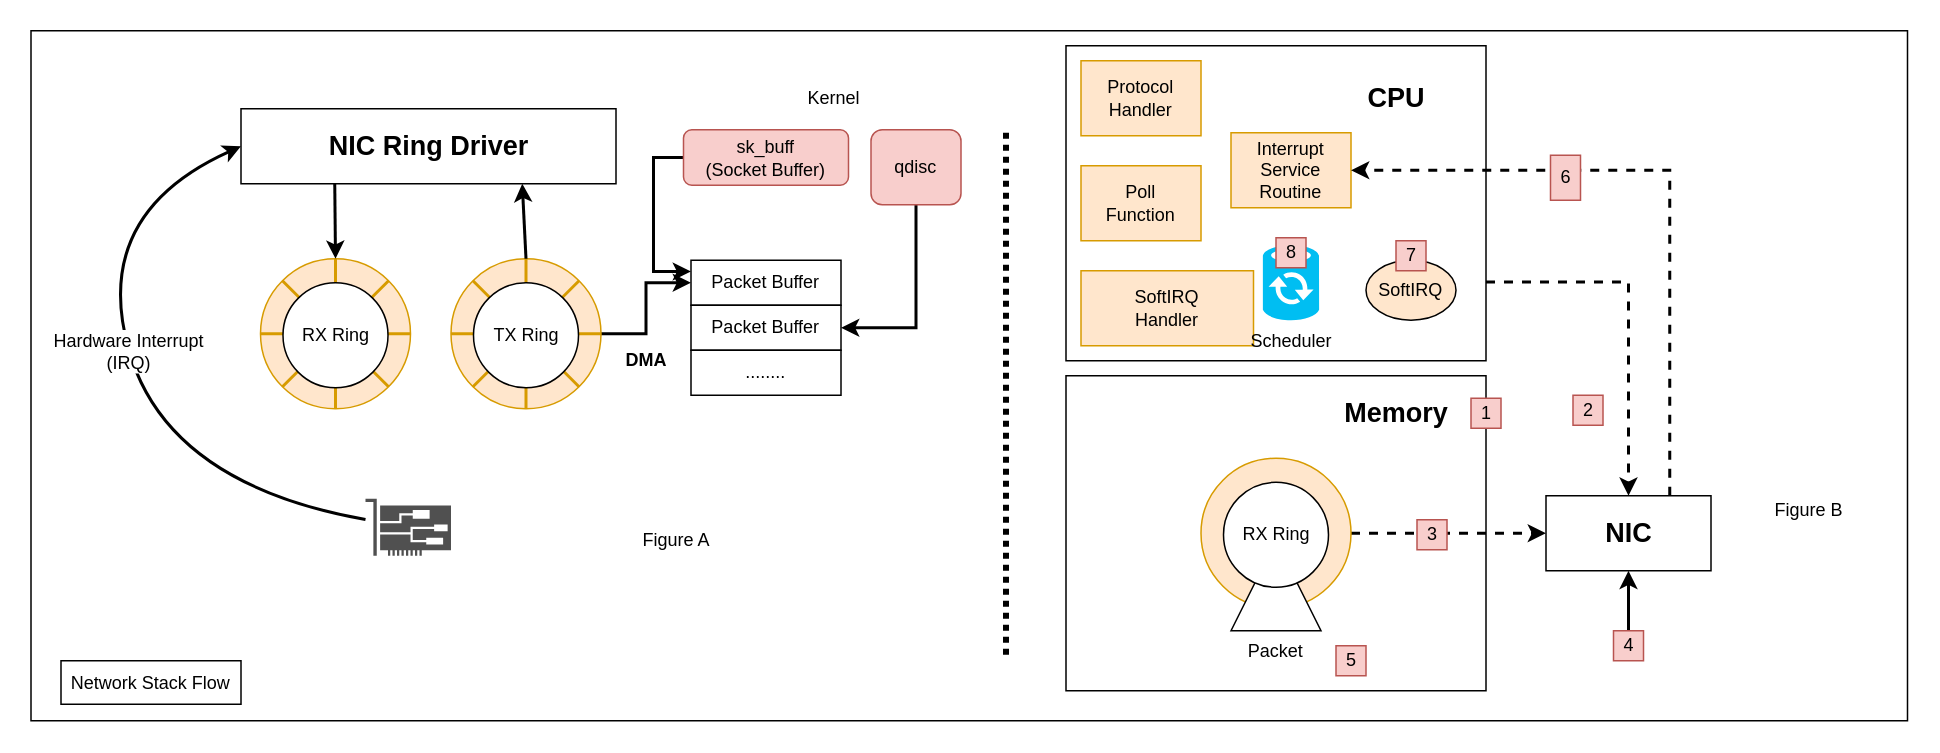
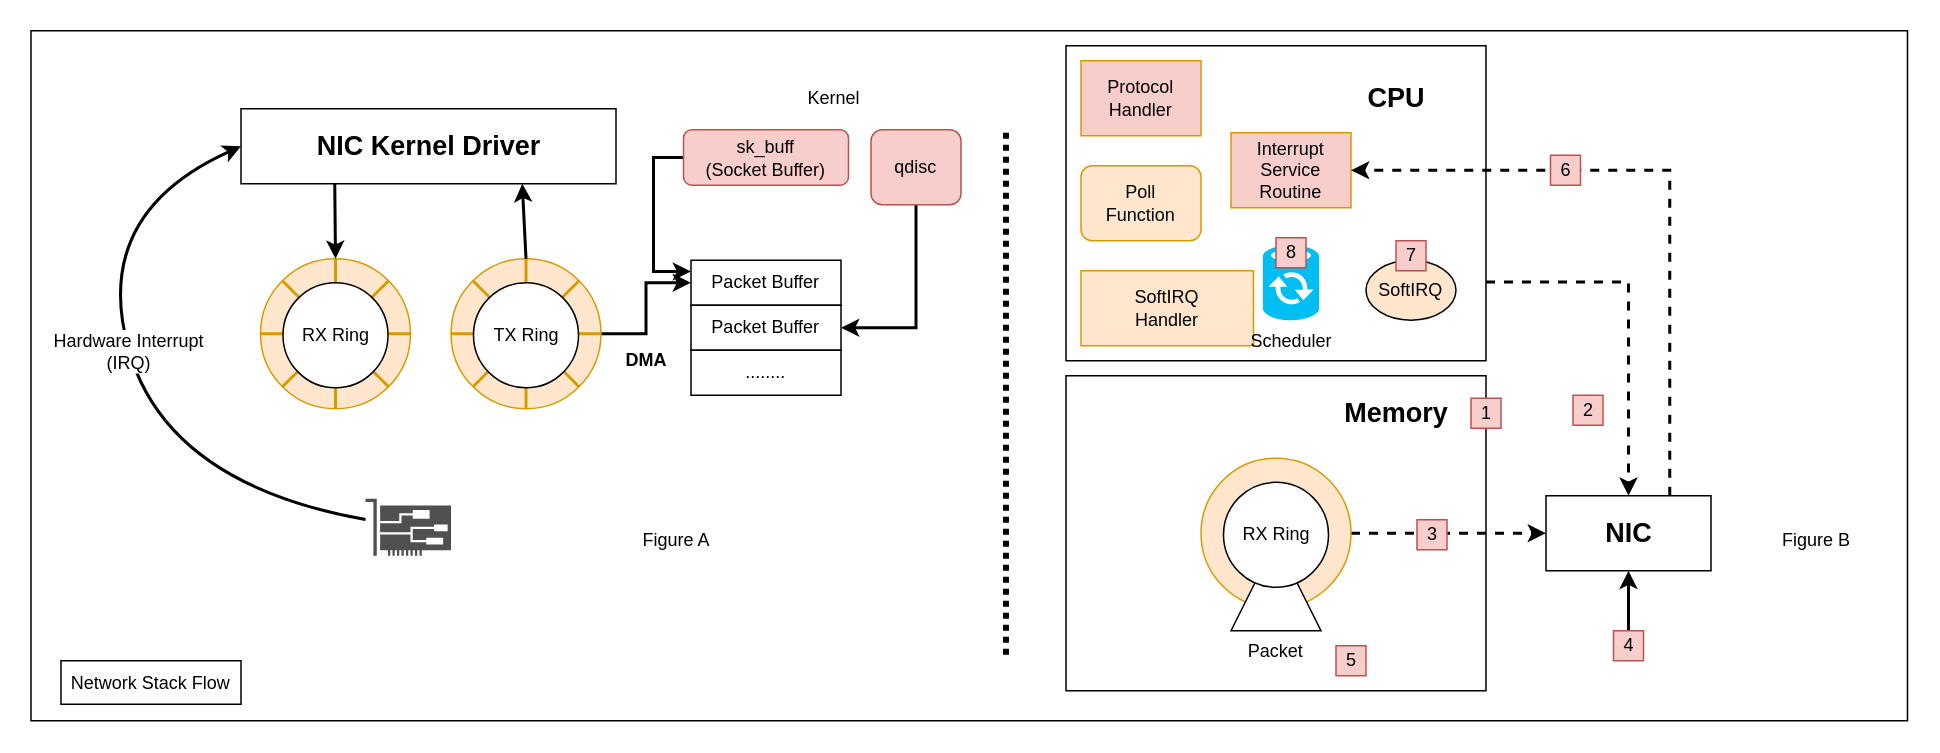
(1141, 98) -> (1141, 98)
(429, 146) -> (429, 146)
(1291, 170) -> (1291, 170)
(1565, 178) -> (1565, 170)
(1141, 203) -> (1141, 203)
(1808, 511) -> (1816, 541)
